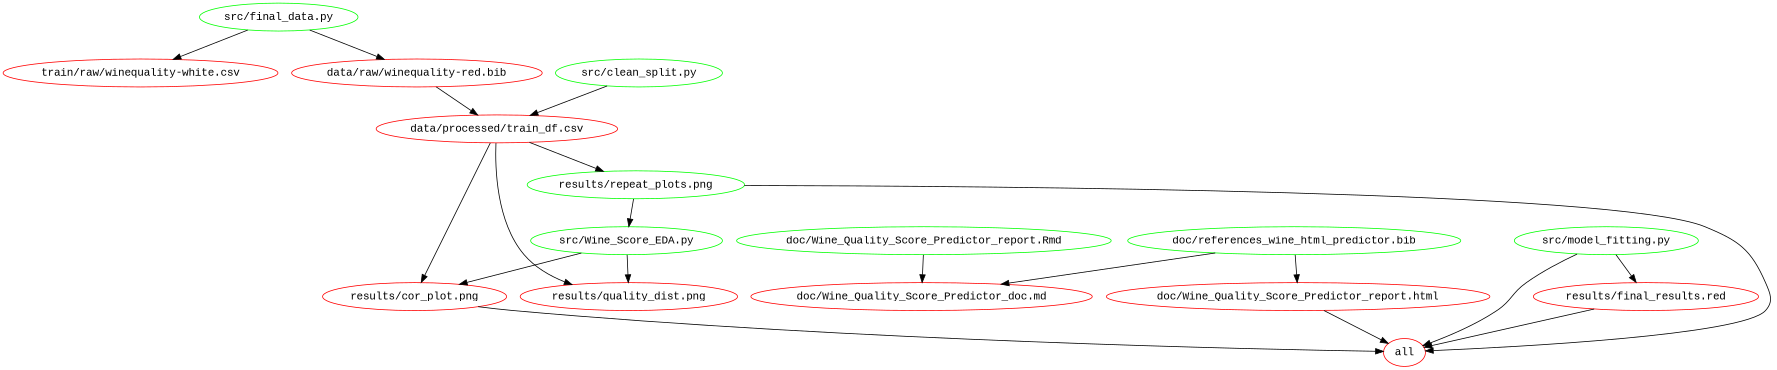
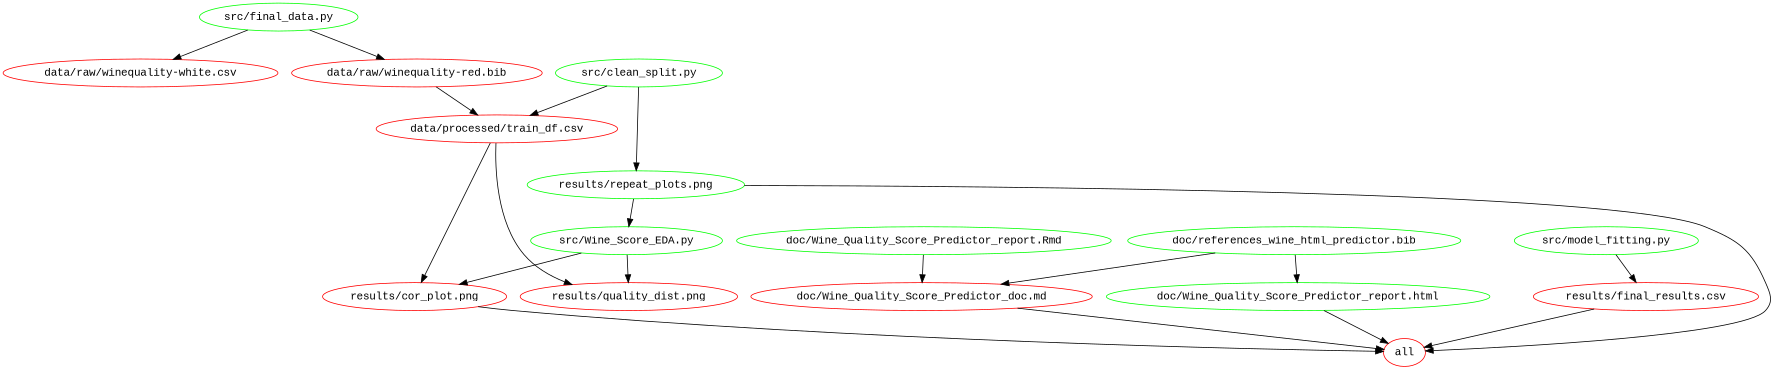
(141, 73) -> (141, 73)
(563, 155) -> (638, 125)
(1298, 297) -> (1298, 297)
(1646, 297) -> (1646, 297)
(1506, 303) -> (1197, 328)
